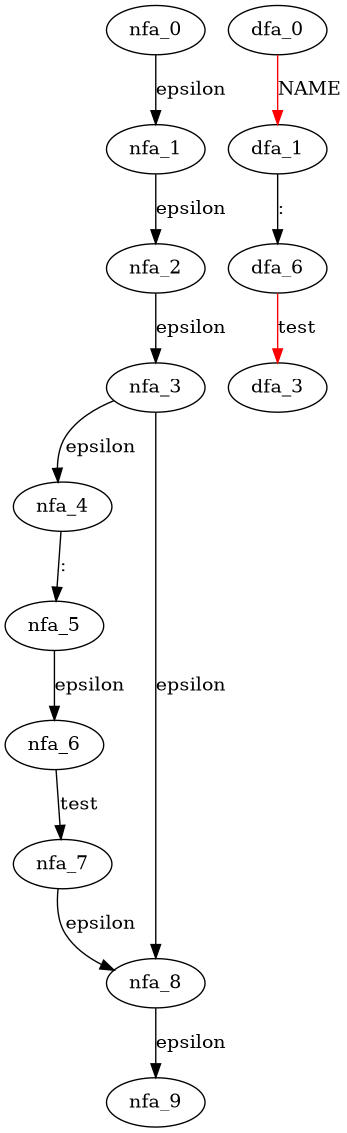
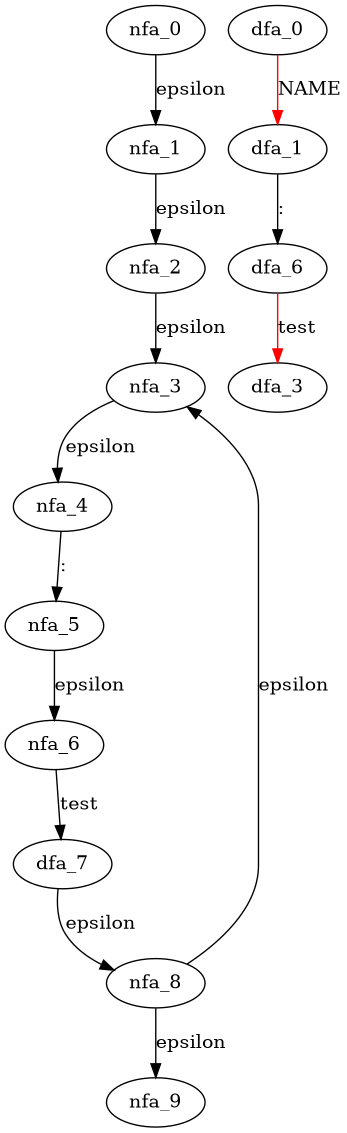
(156, 678) -> (258, 692)
(63, 864) -> (63, 864)
